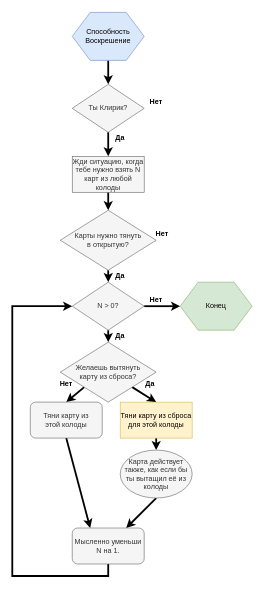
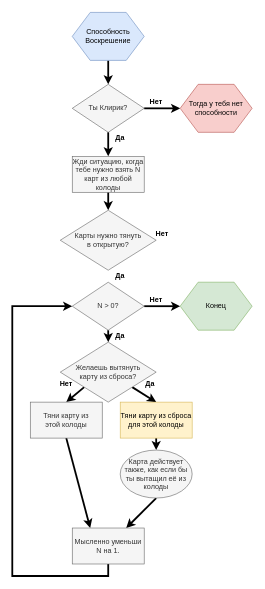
none -> (159, 108)
none -> (216, 108)
(108, 273) -> none
(66, 420) -> (66, 420)
(108, 546) -> (108, 546)
